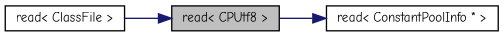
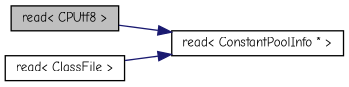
(141, 18) -> (142, 58)
